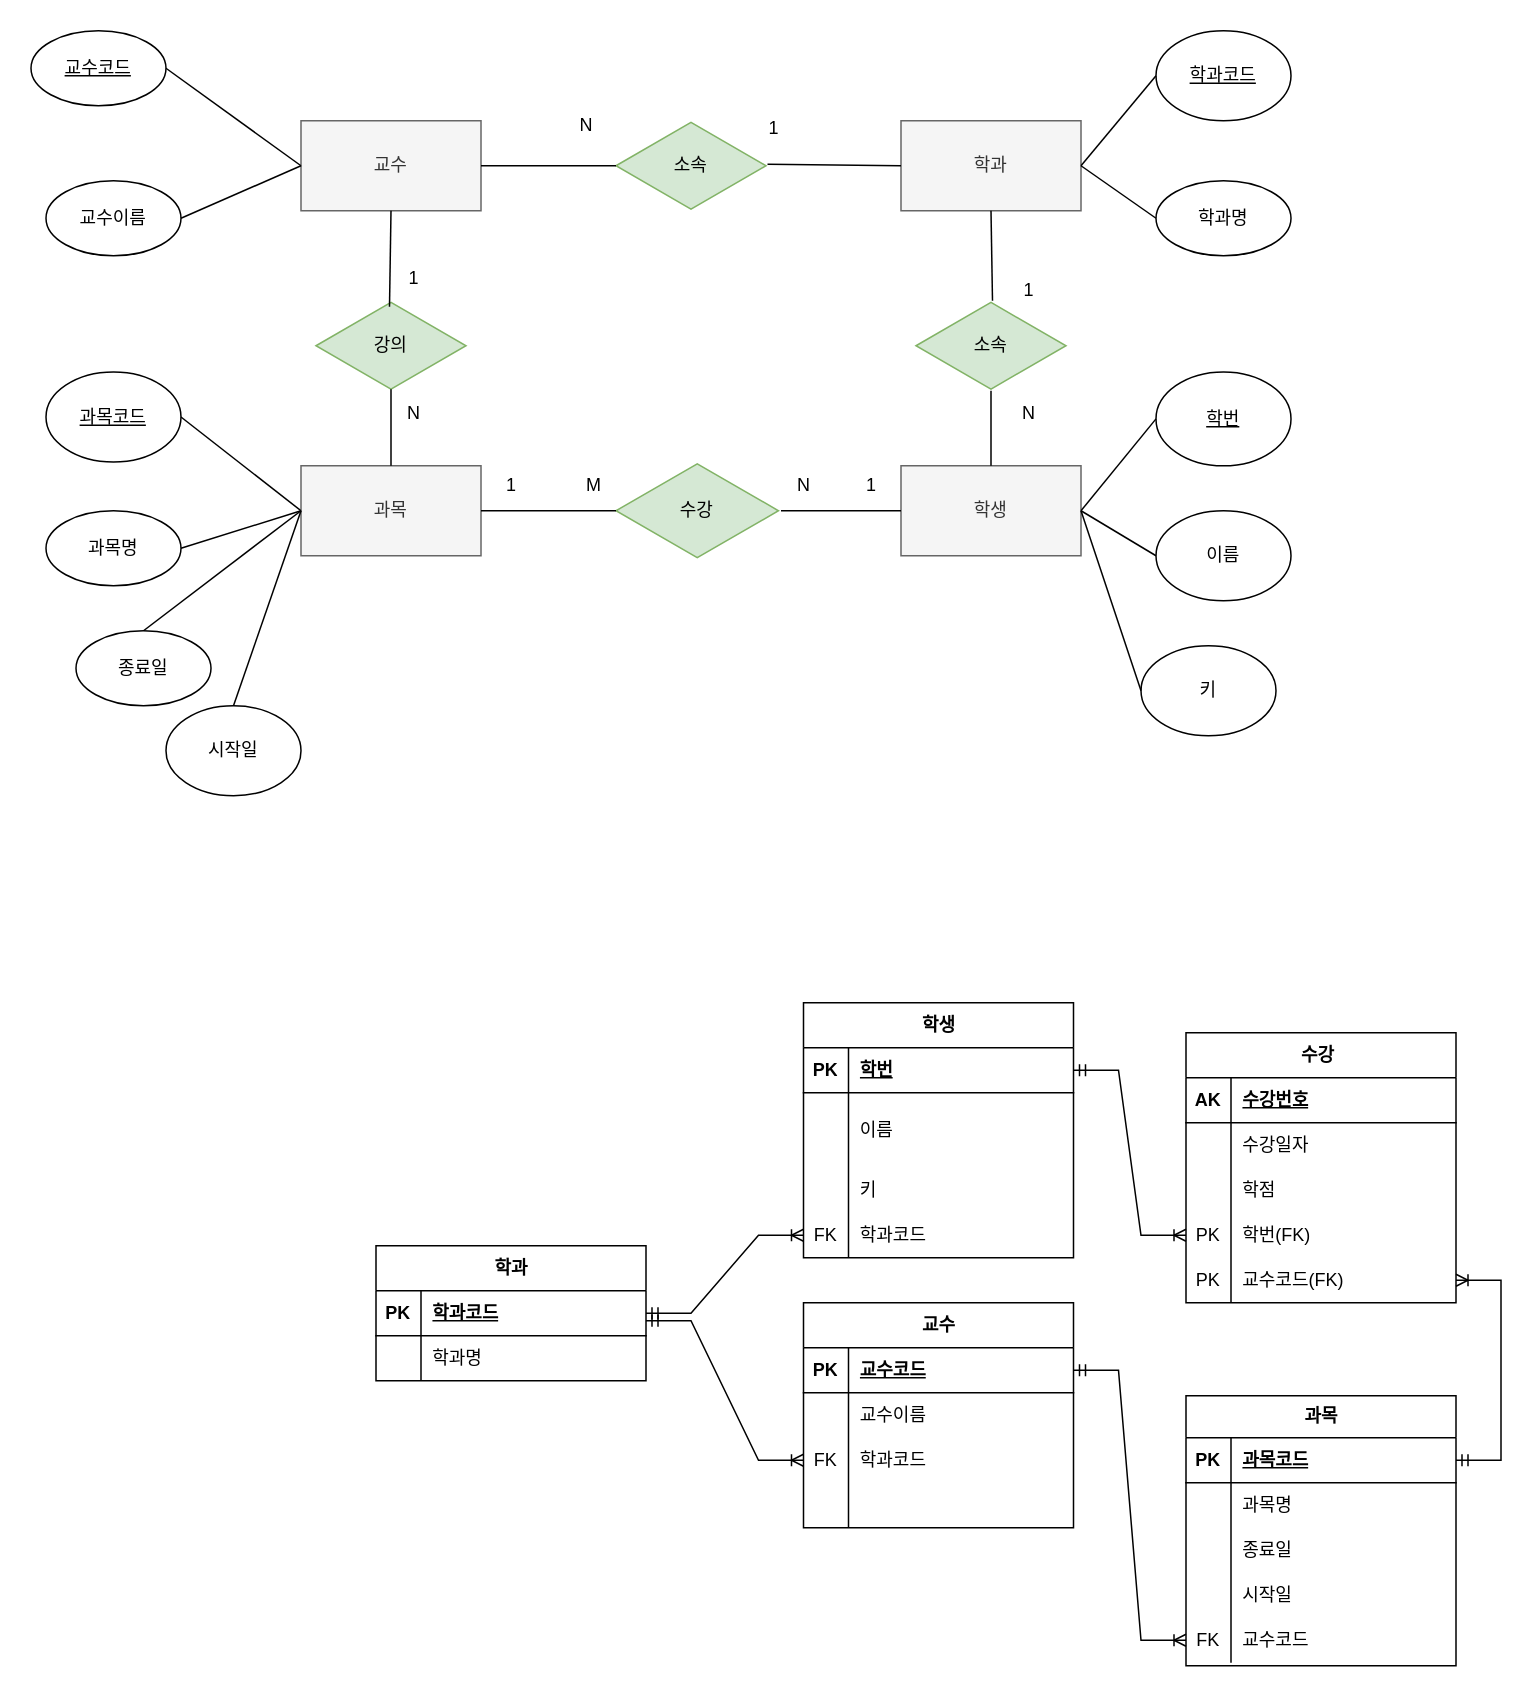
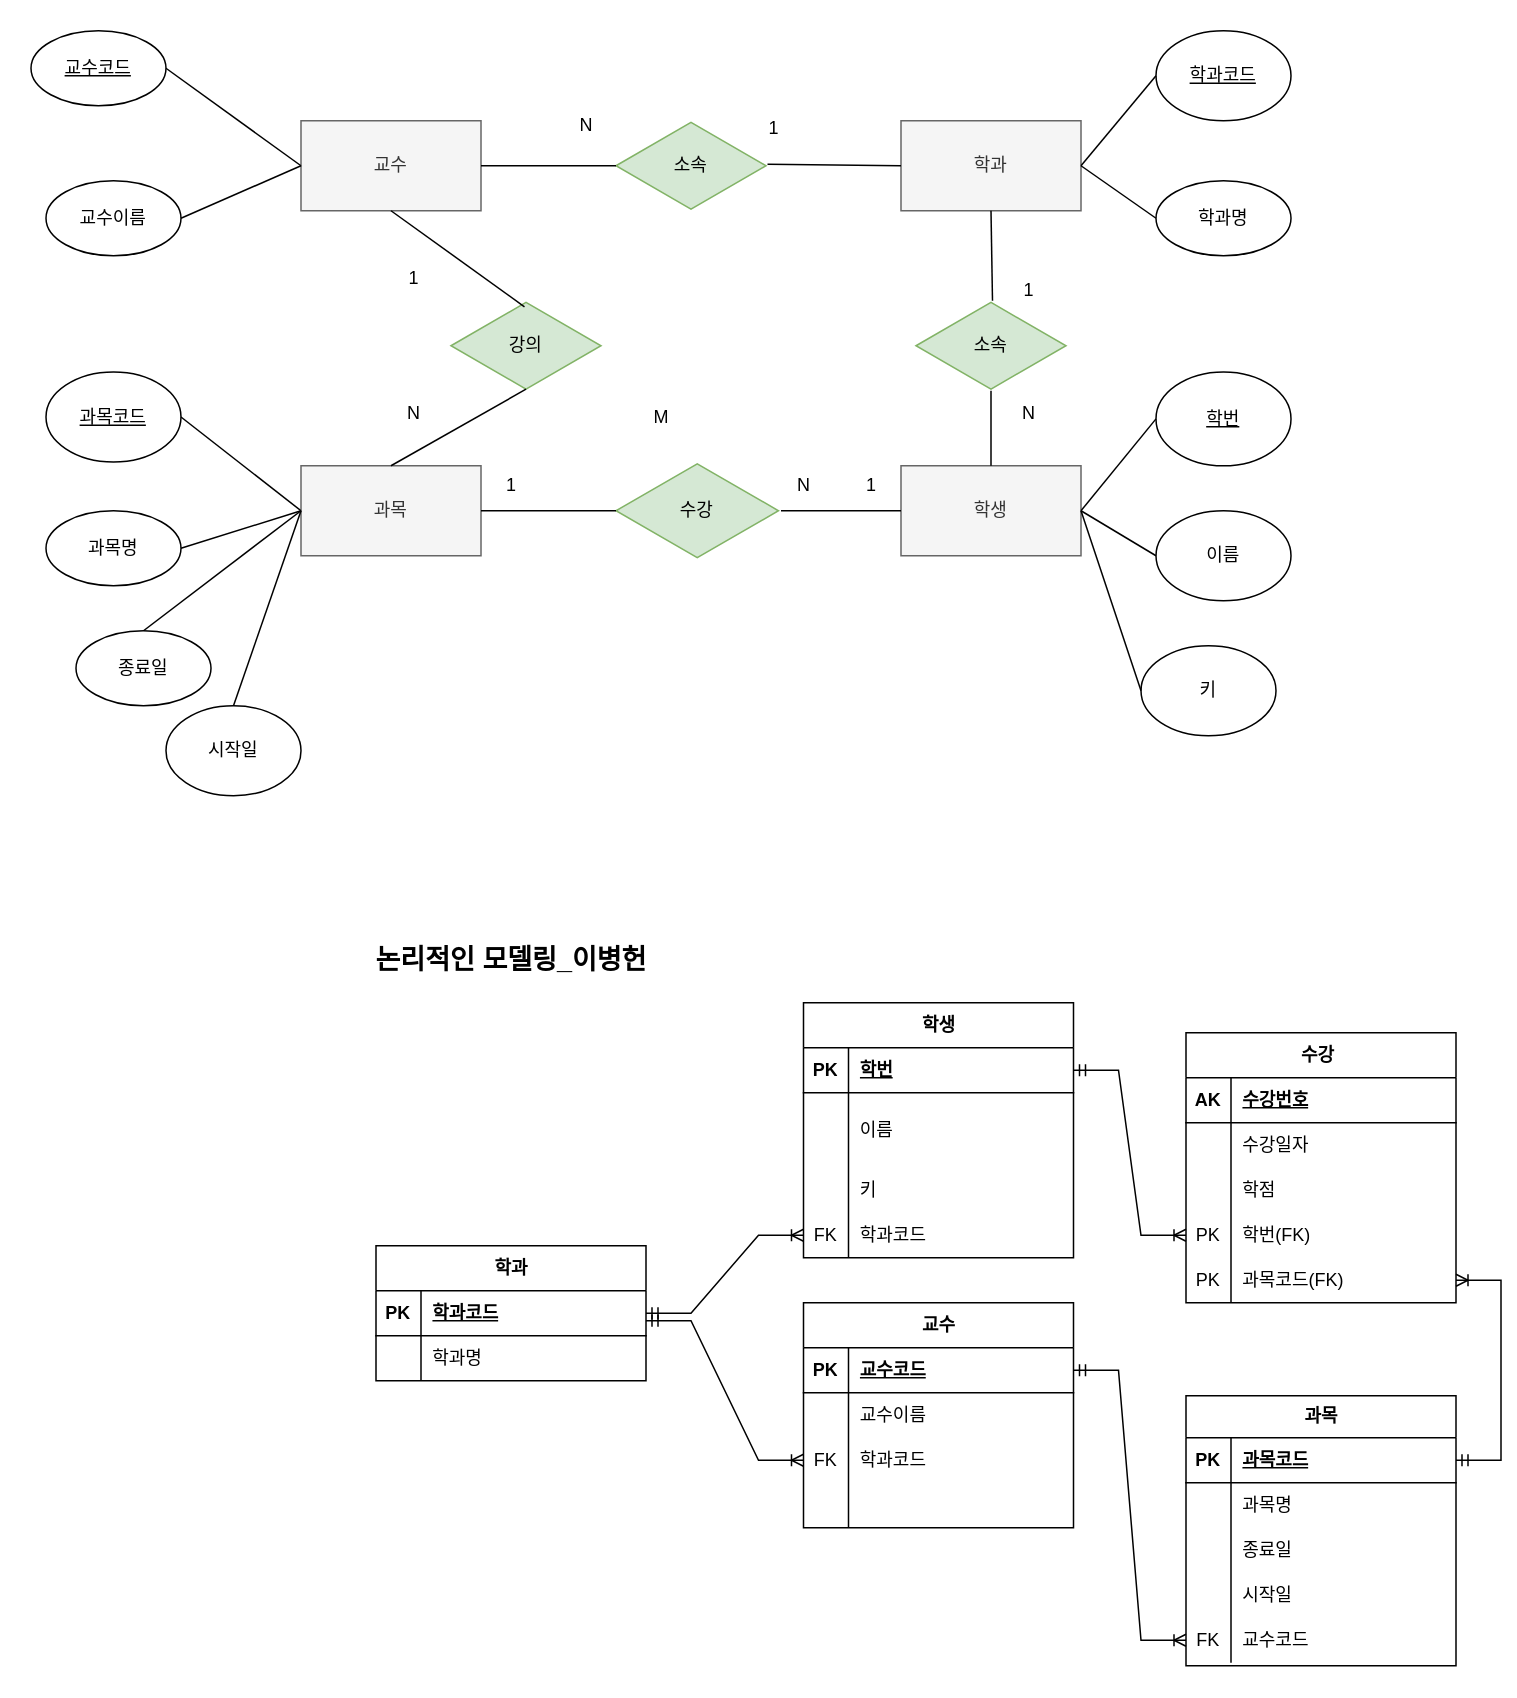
(391, 346) -> (526, 346)
(593, 485) -> (661, 417)
none -> (511, 961)
(1299, 1280) -> (1299, 1280)
